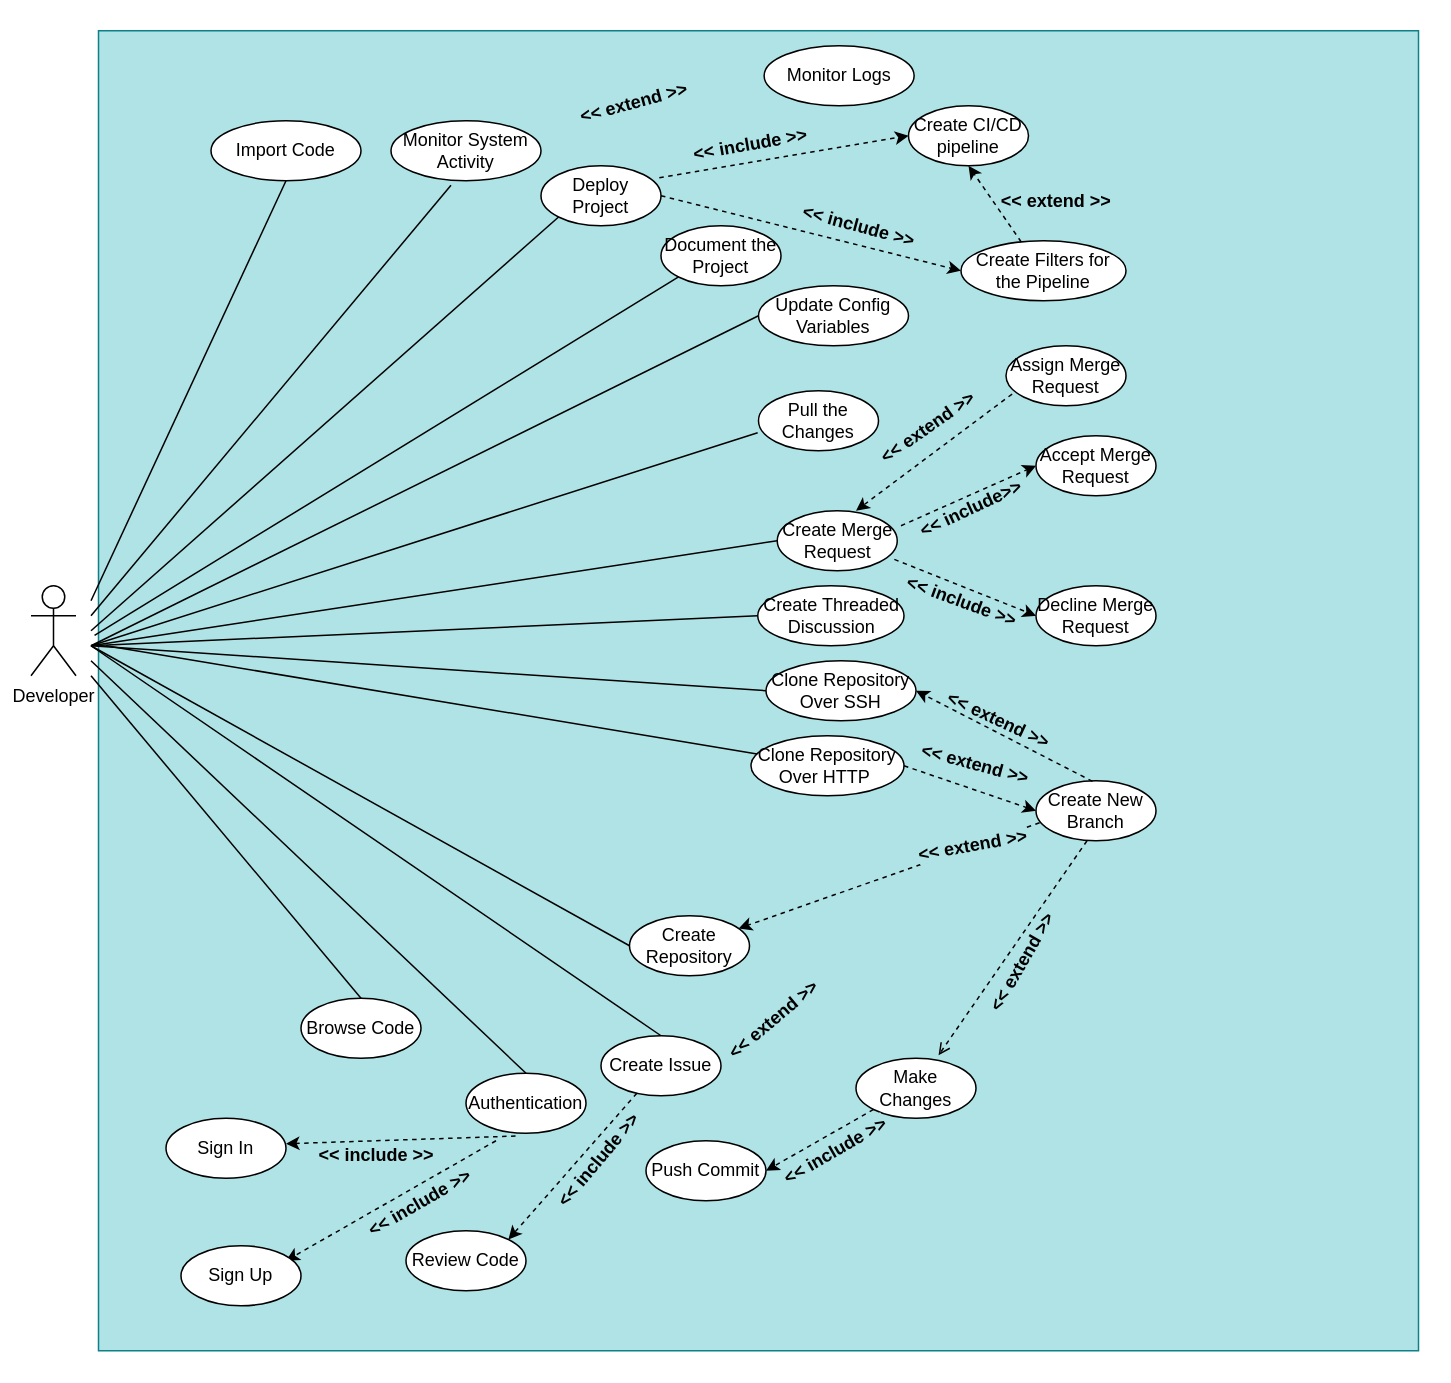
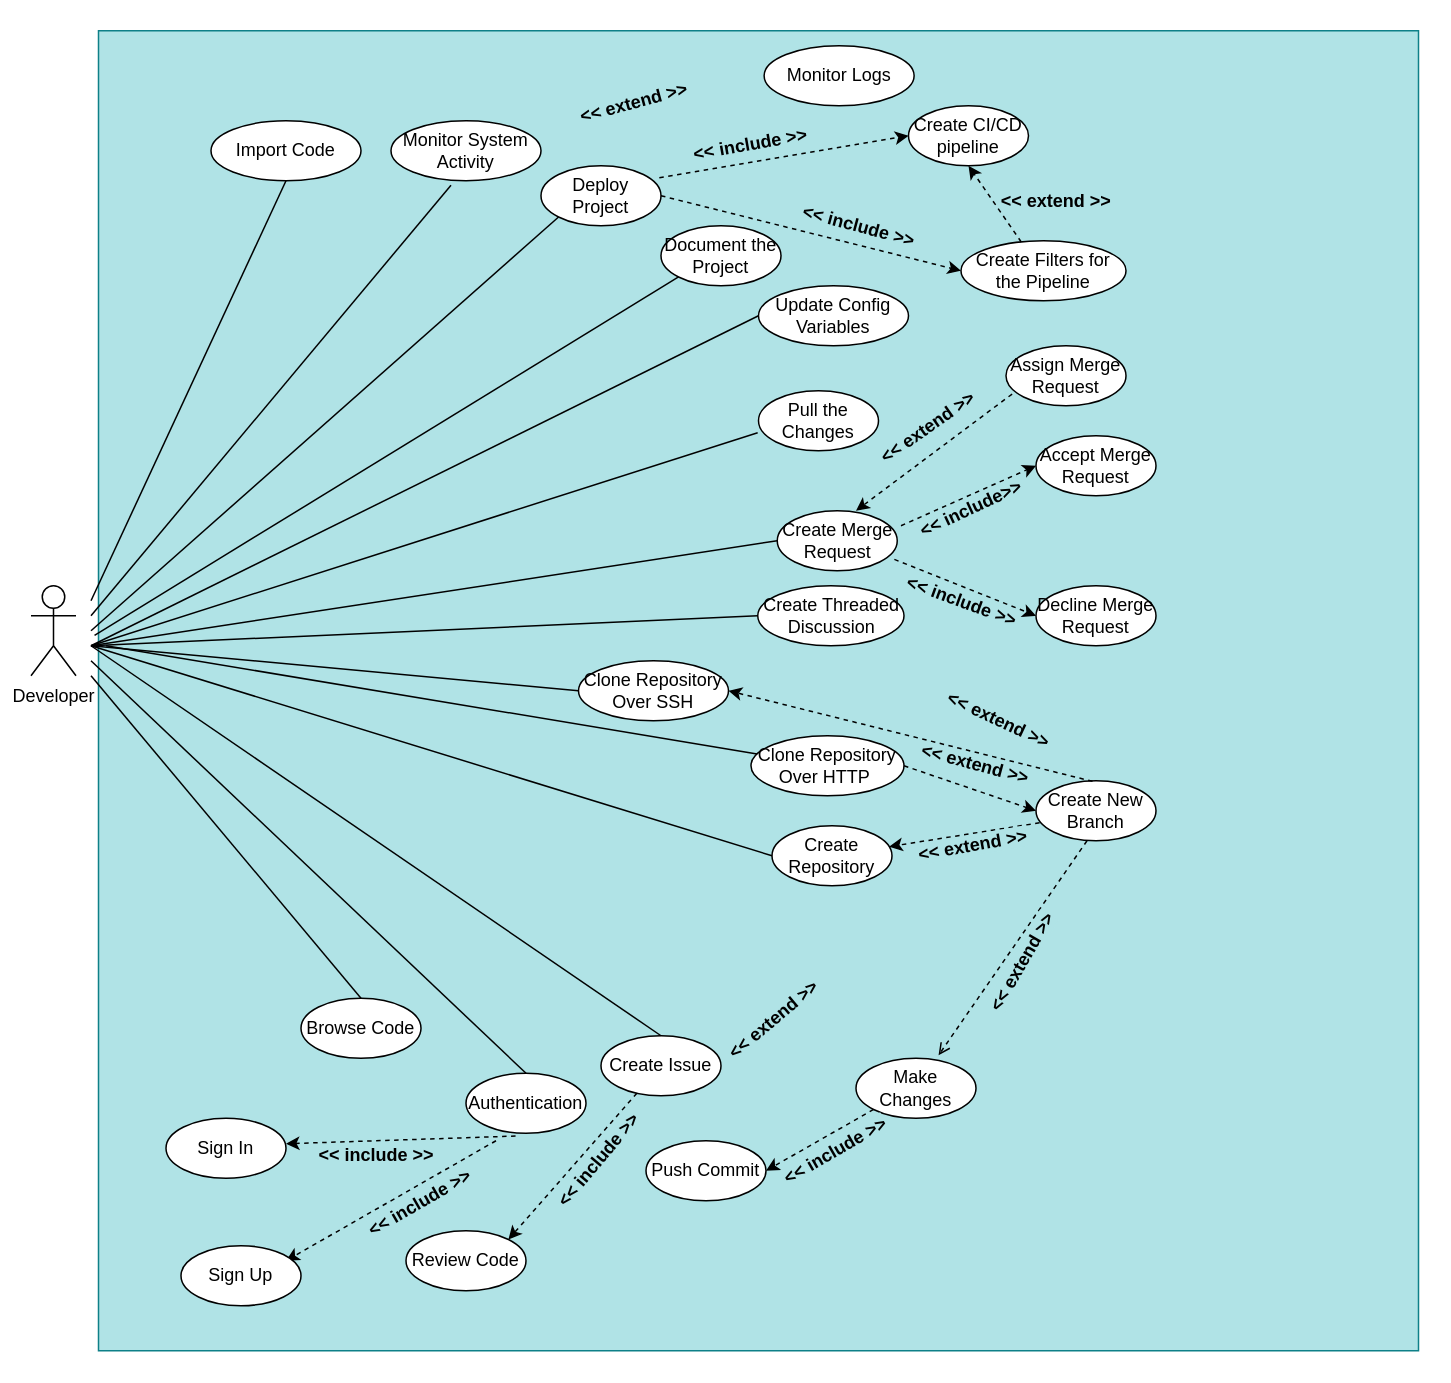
(841, 691) -> (653, 691)
(689, 946) -> (832, 856)
